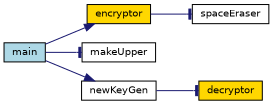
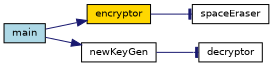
(119, 52) -> none
(231, 91) -> (231, 52)
